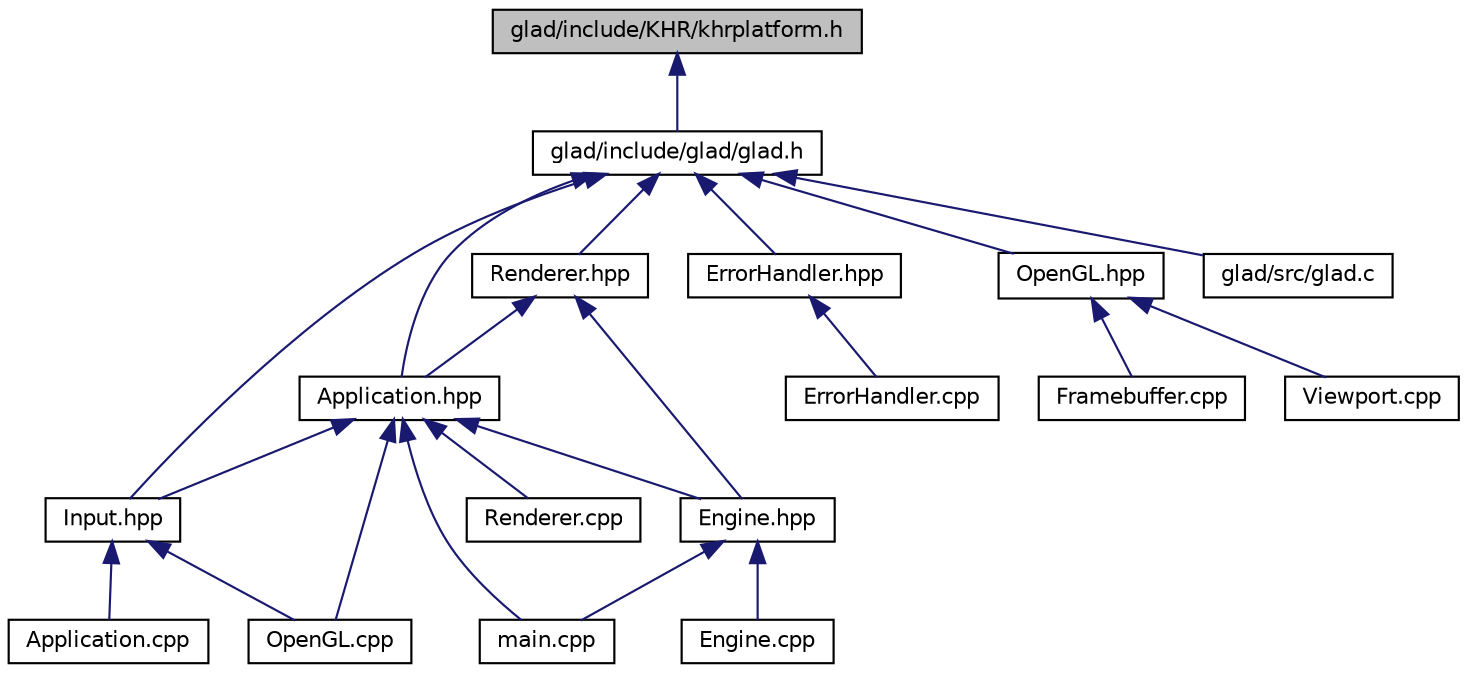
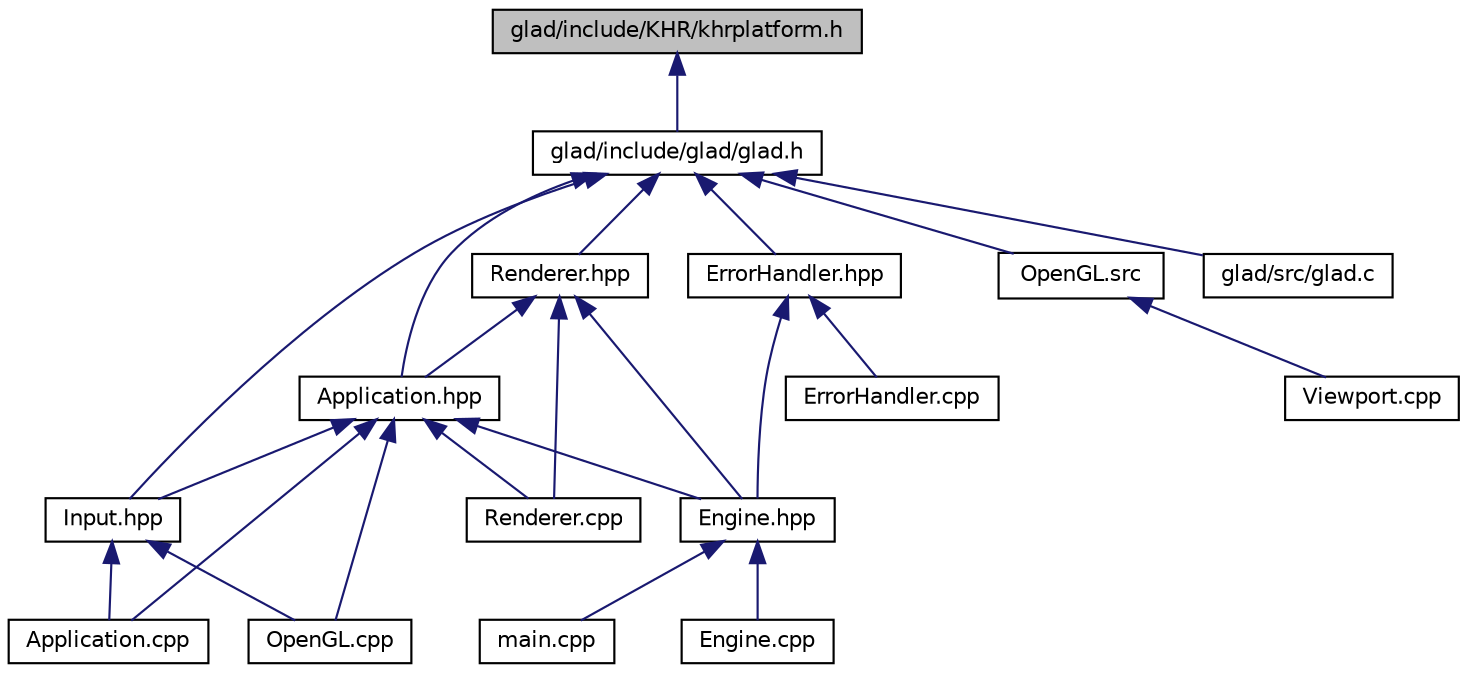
(1081, 276) -> (1081, 276)
(1142, 398) -> none
none -> (762, 407)
none -> (557, 409)
(447, 542) -> (245, 527)
